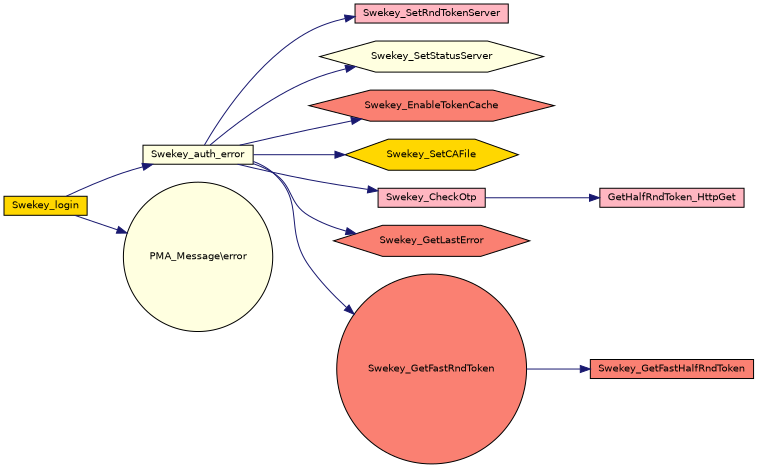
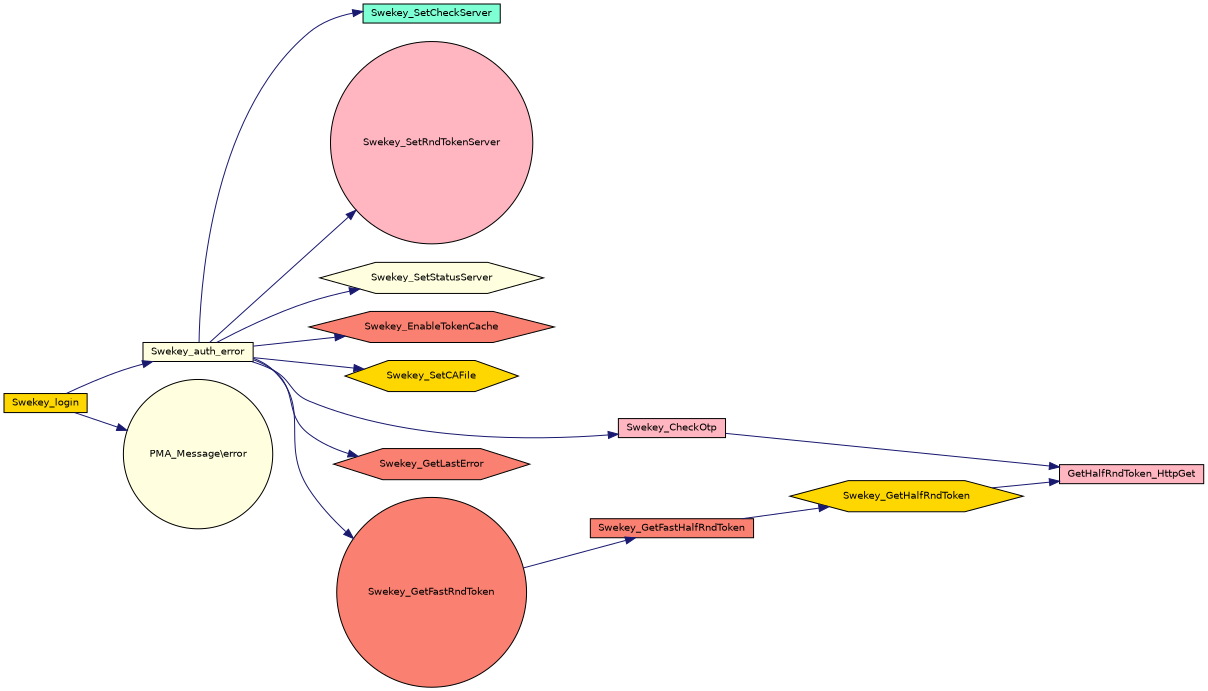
(432, 14) -> (432, 143)
none -> (432, 14)
none -> (907, 496)
